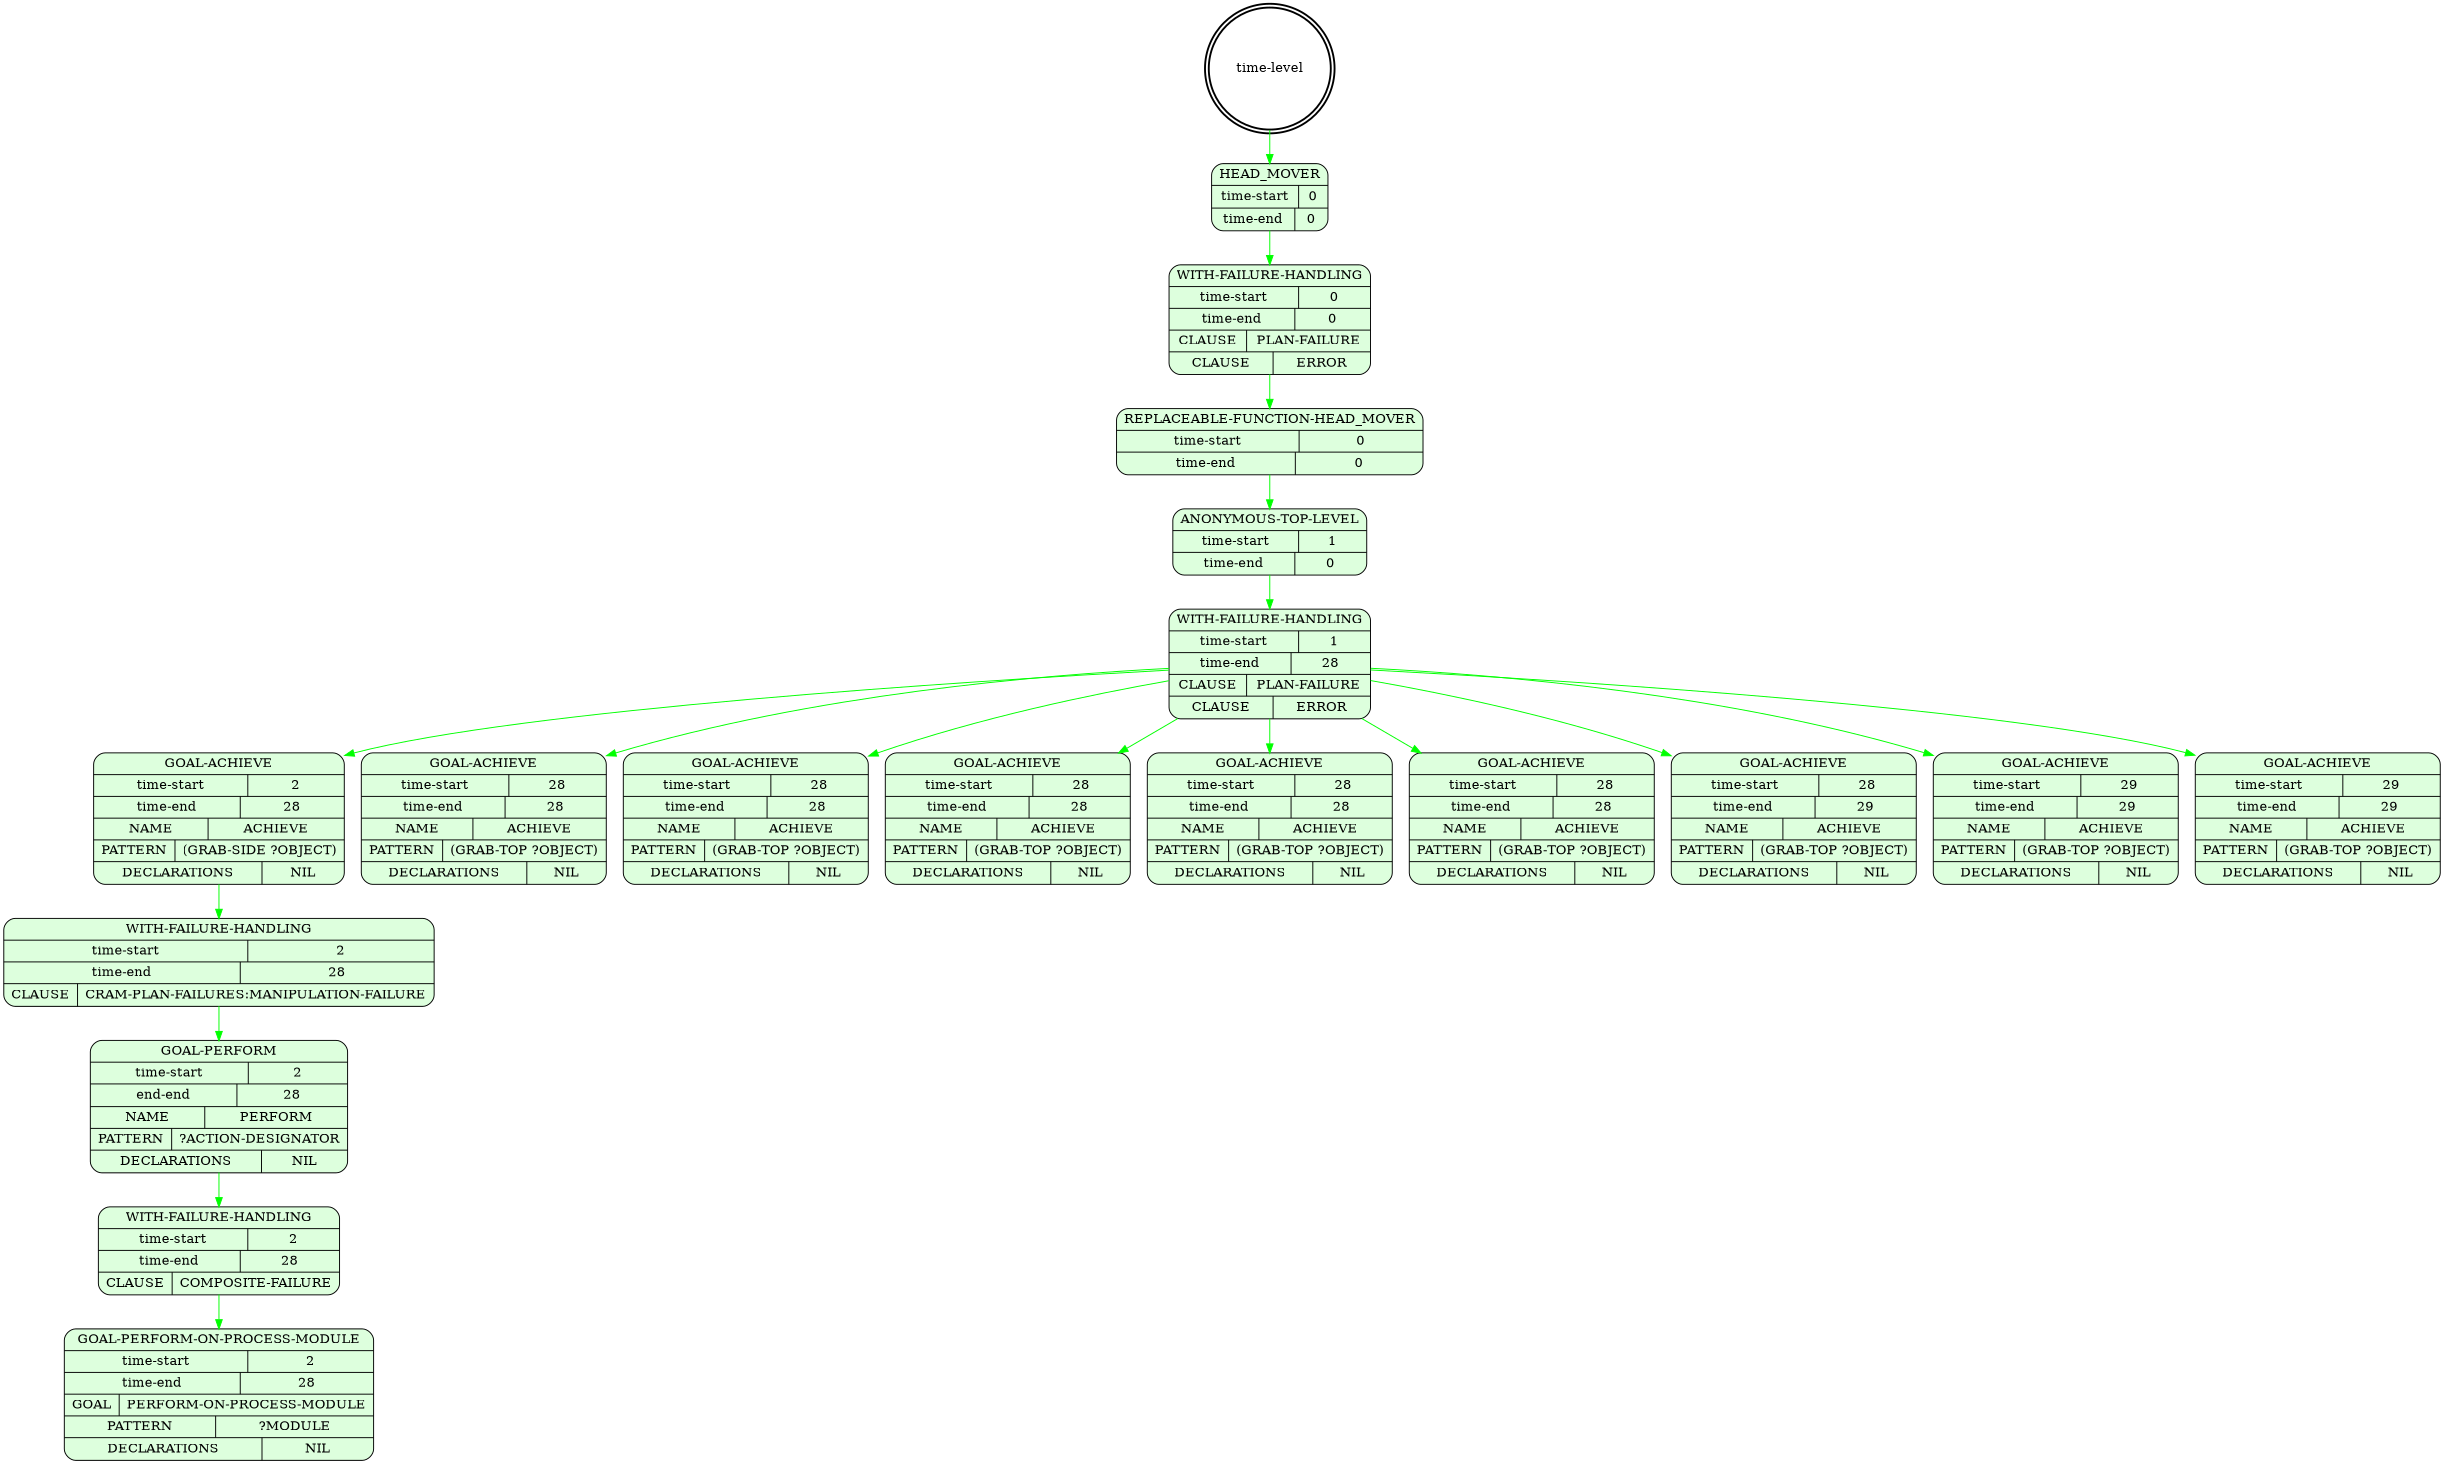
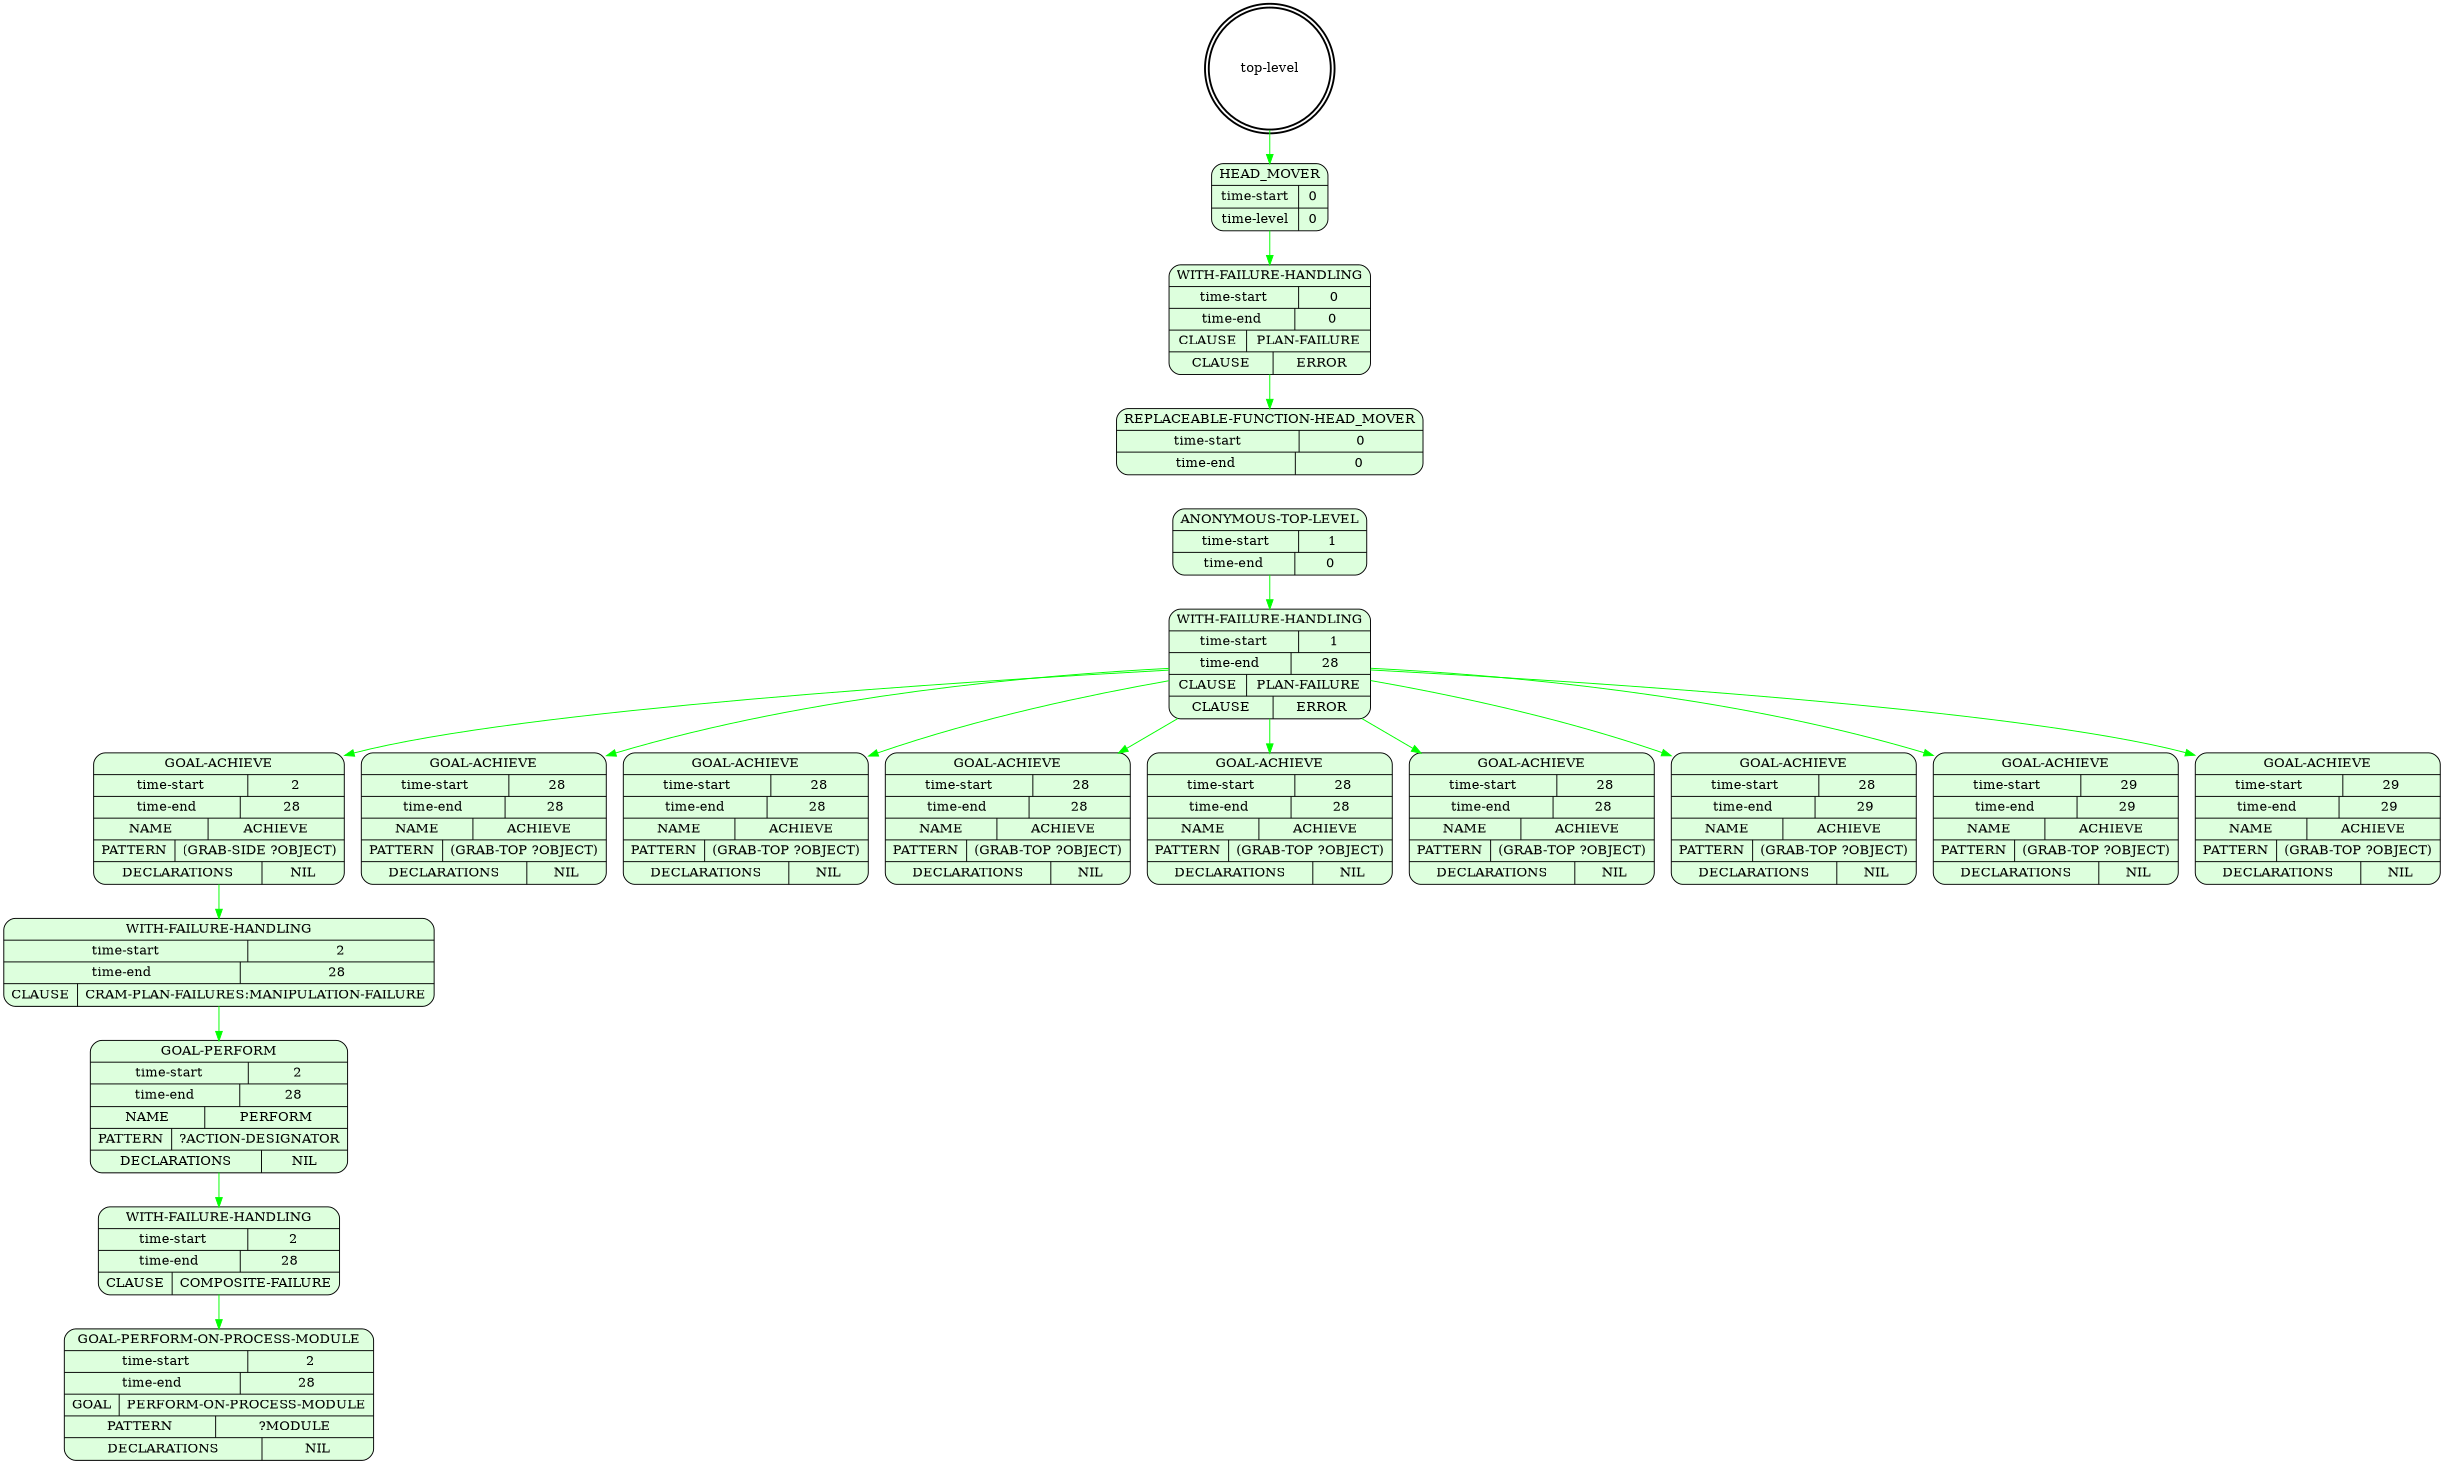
(1270, 69) -> (1270, 69)
(1253, 219) -> (1255, 219)
(1270, 487) -> none
(164, 1095) -> (165, 1095)
